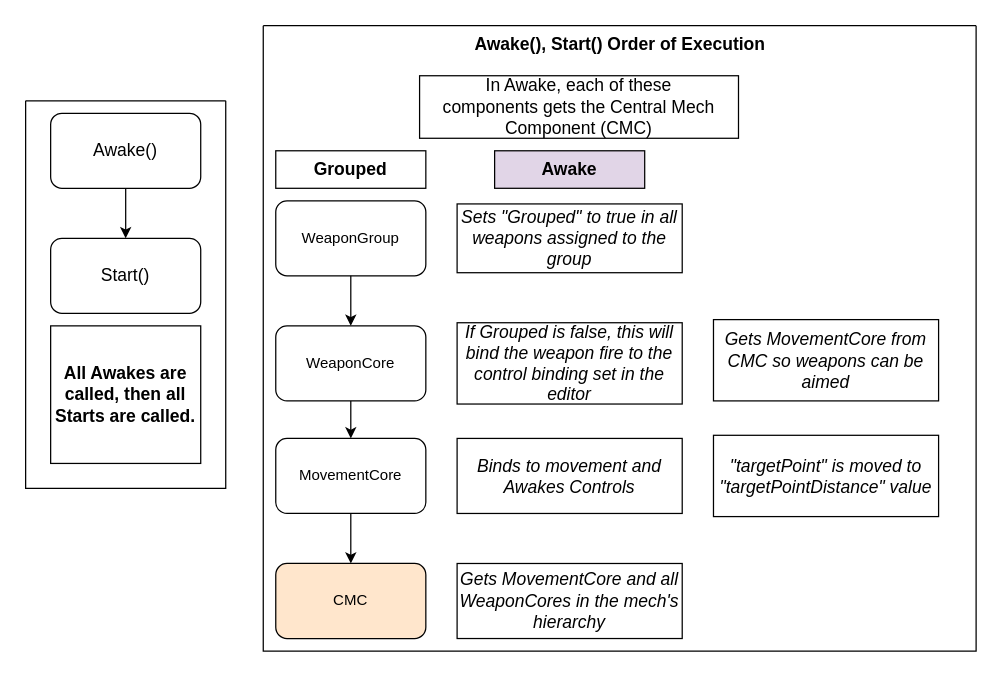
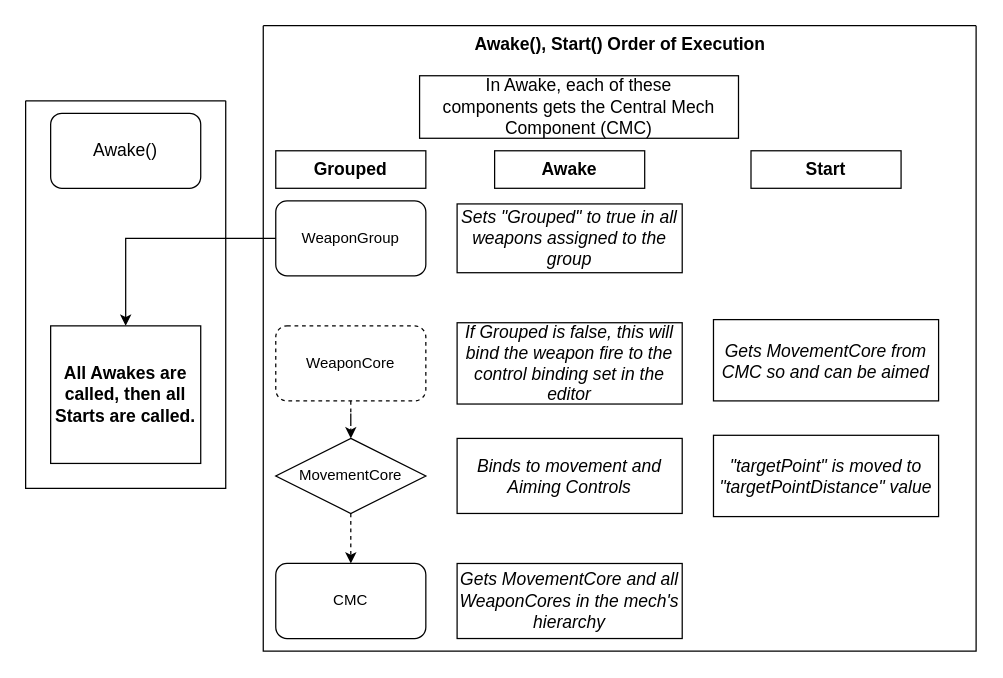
(569, 169) -> (569, 169)
none -> (826, 169)
(126, 209) -> none
(126, 276) -> none
(351, 297) -> (234, 238)
(826, 361) -> (826, 361)
(351, 363) -> (351, 363)
(351, 407) -> (351, 407)
(351, 476) -> (351, 476)
(569, 476) -> (569, 476)
(351, 532) -> (351, 532)
(351, 601) -> (351, 601)
